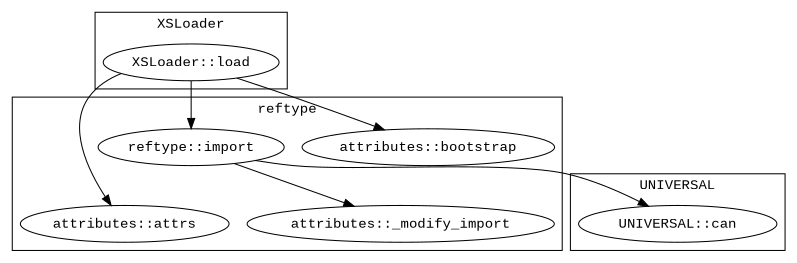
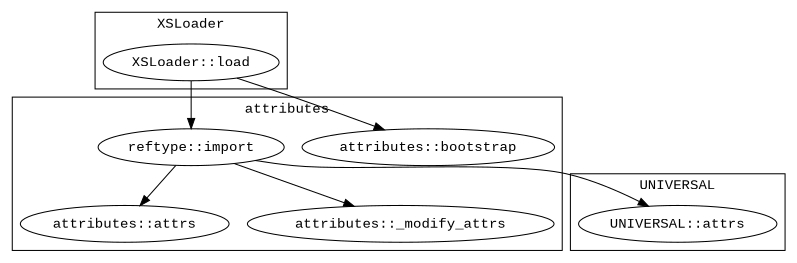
(287, 109) -> (287, 109)
(80, 129) -> (161, 182)
(401, 224) -> (401, 224)
(678, 224) -> (678, 224)
